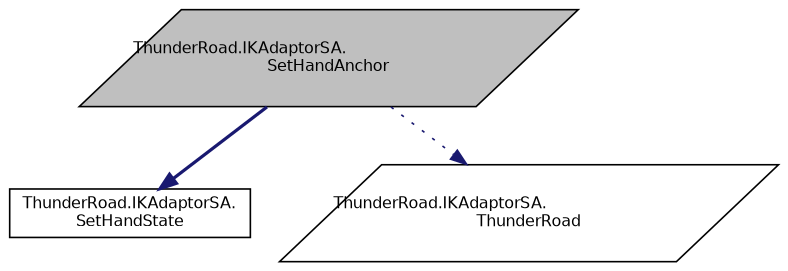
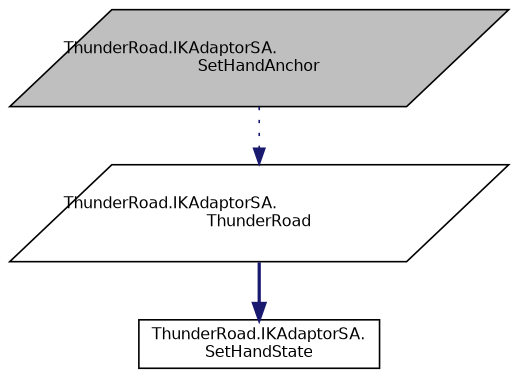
(220, 143) -> (259, 283)
